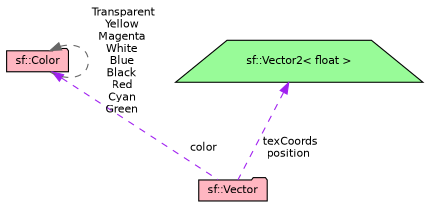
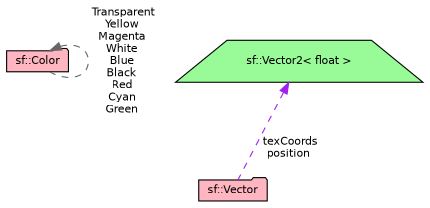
(140, 129) -> none
